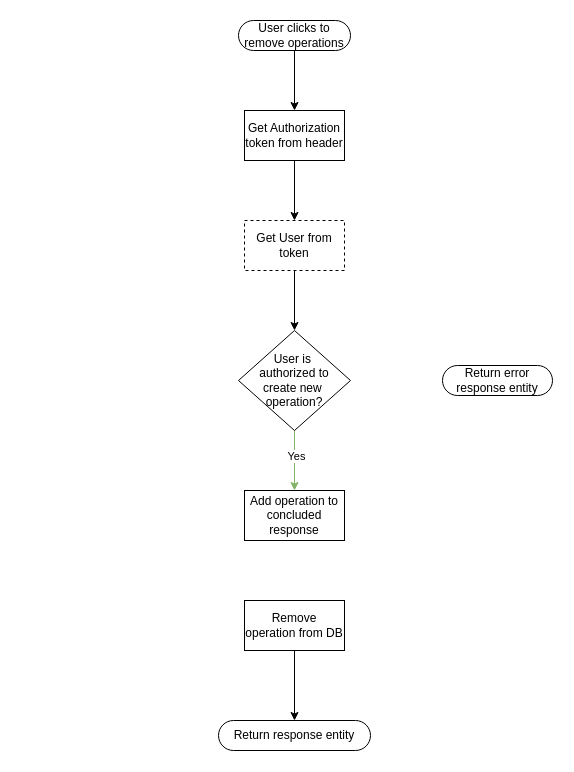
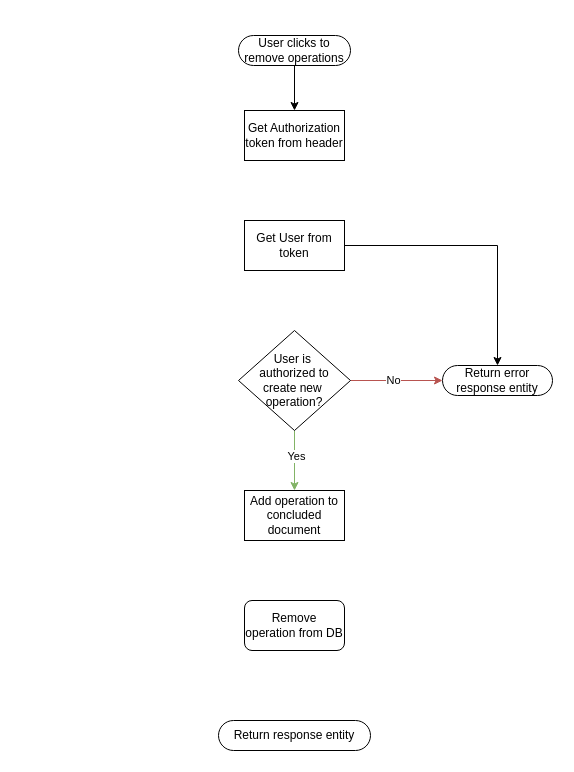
(295, 36) -> (295, 51)
(295, 187) -> none
(295, 246) -> (295, 246)
(295, 297) -> (478, 246)
none -> (393, 381)
(295, 516) -> (295, 516)
(295, 626) -> (295, 626)
(295, 682) -> none
